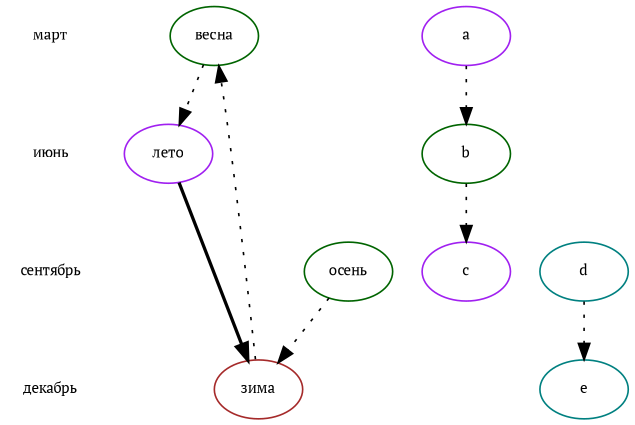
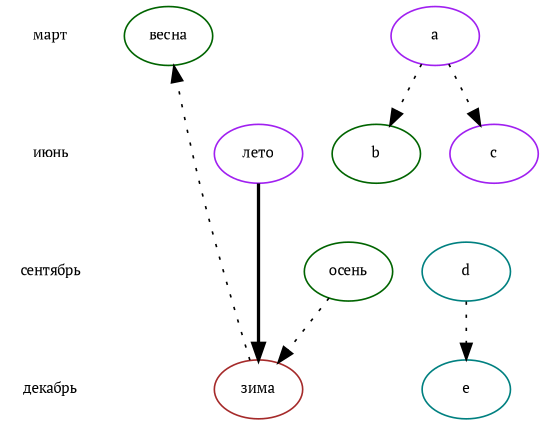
(194, 87) -> none
(466, 205) -> (461, 88)
